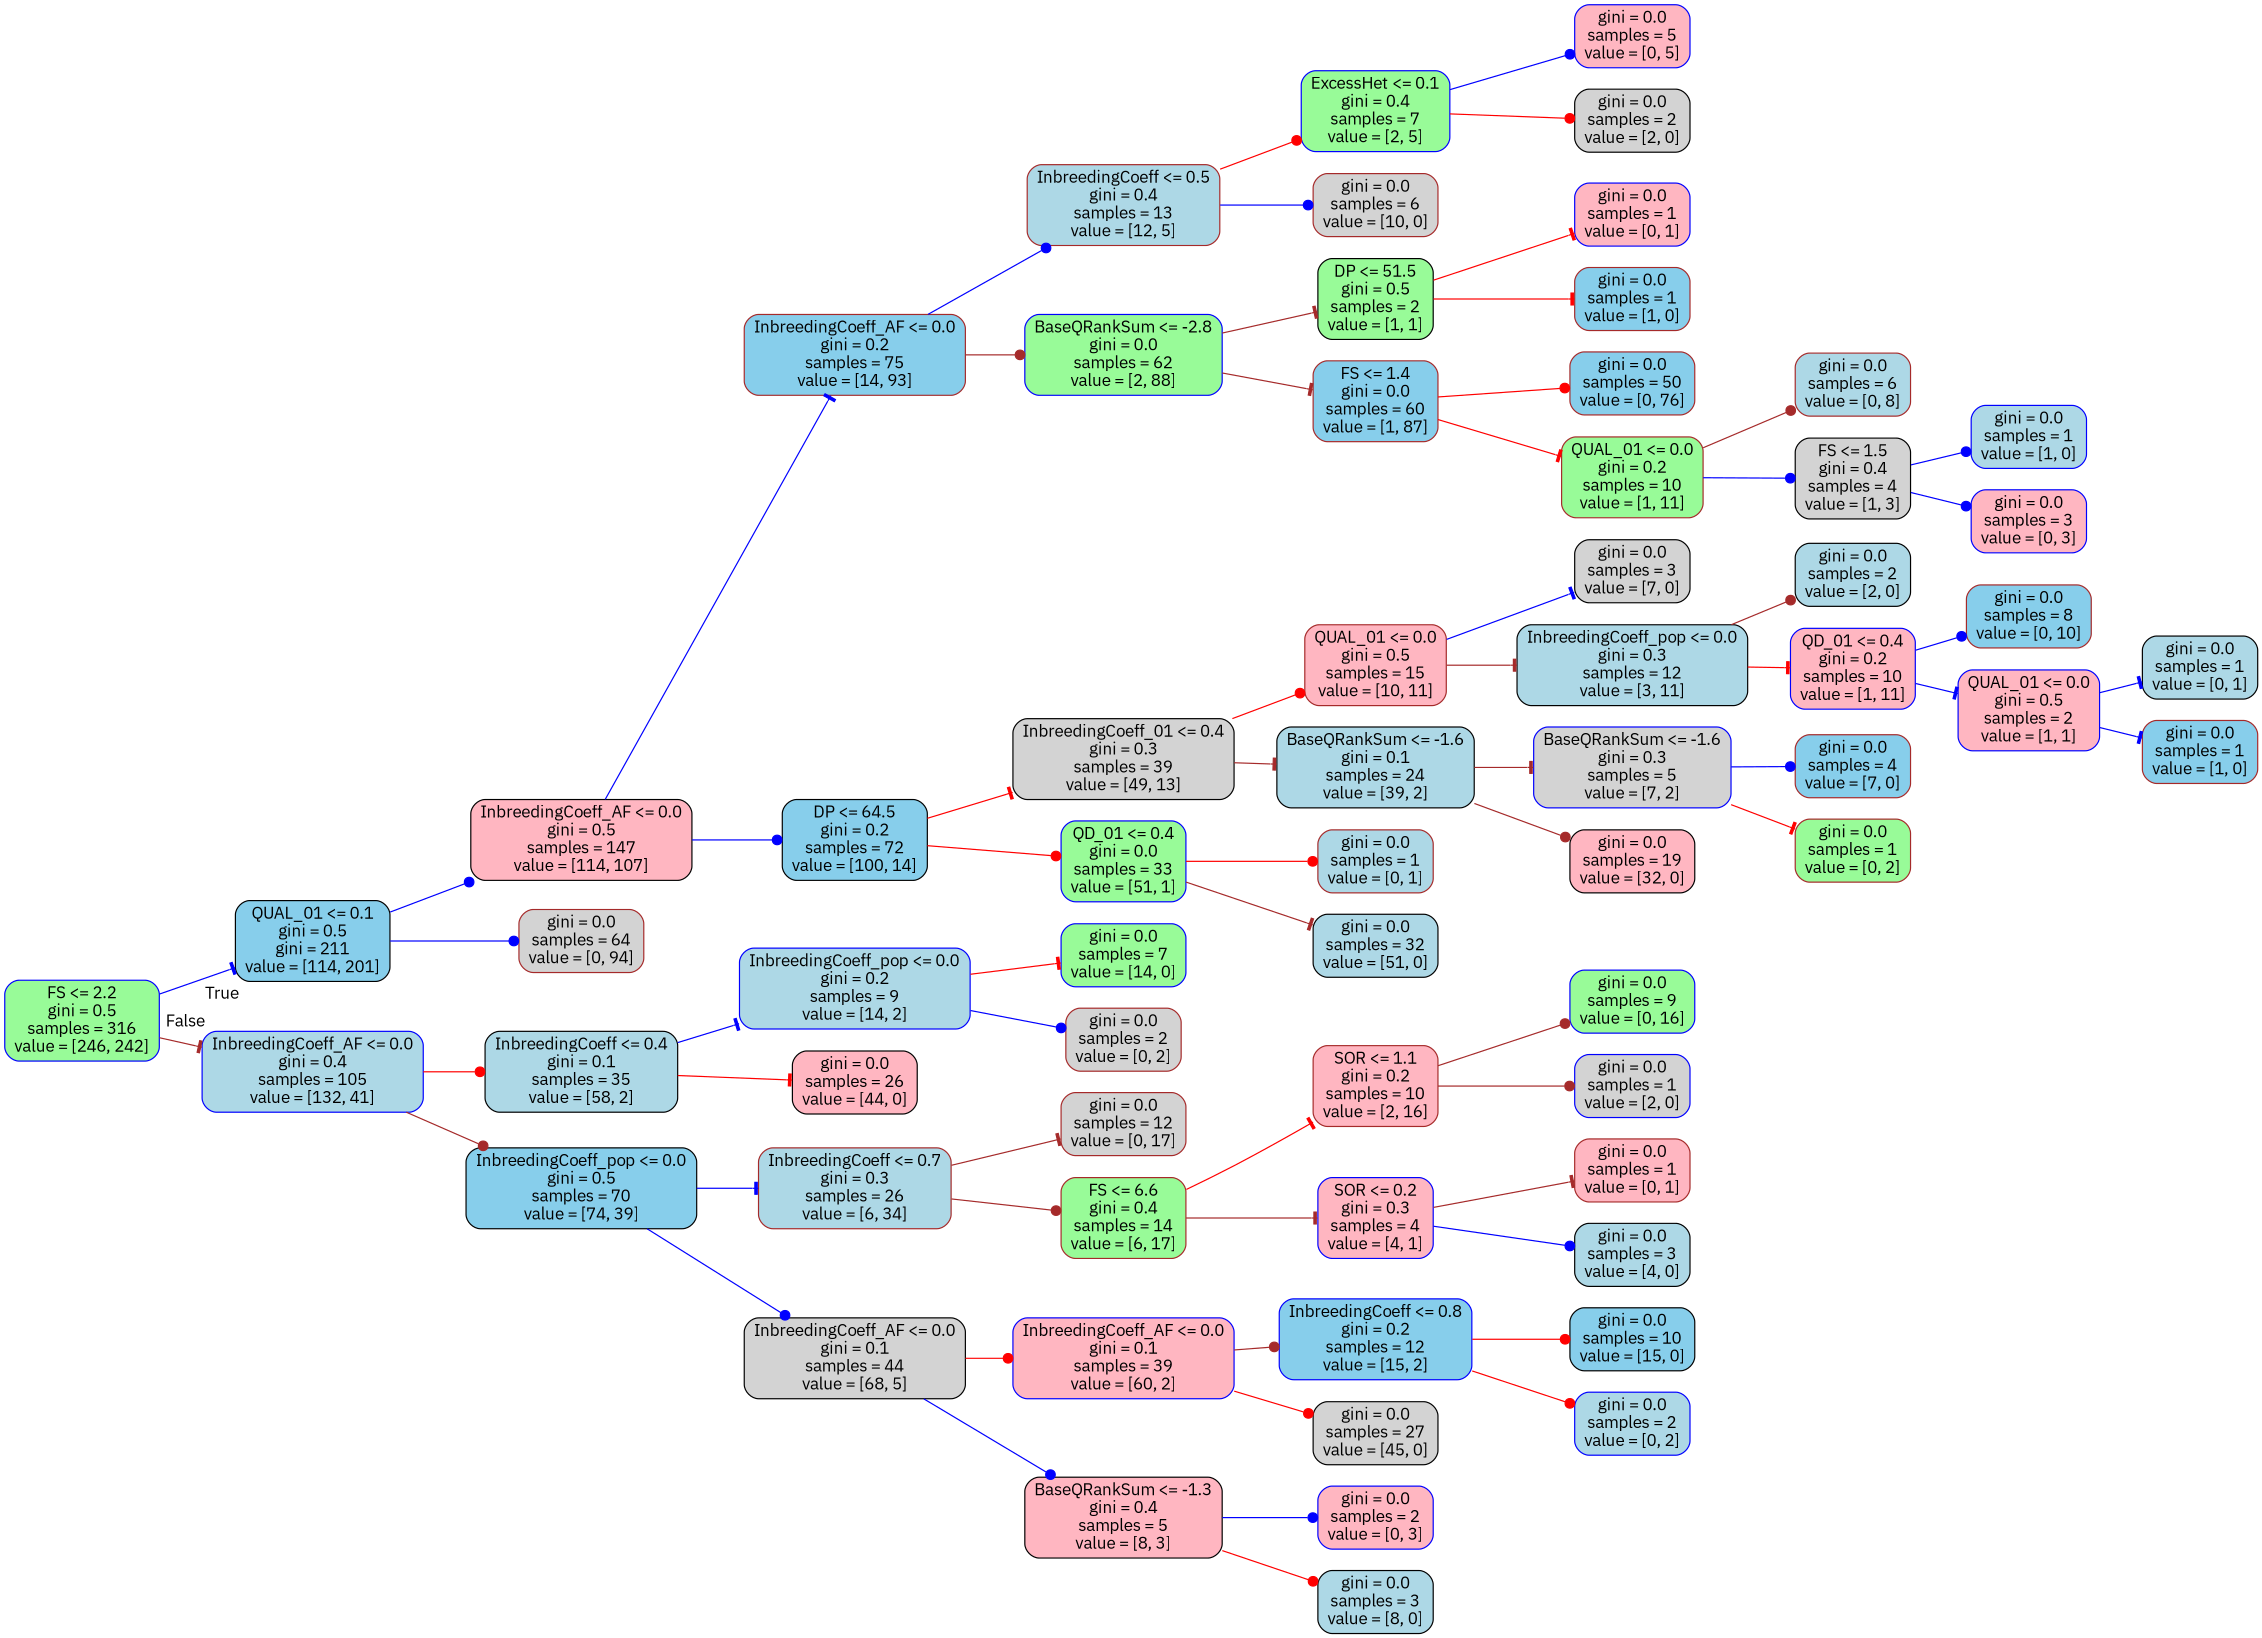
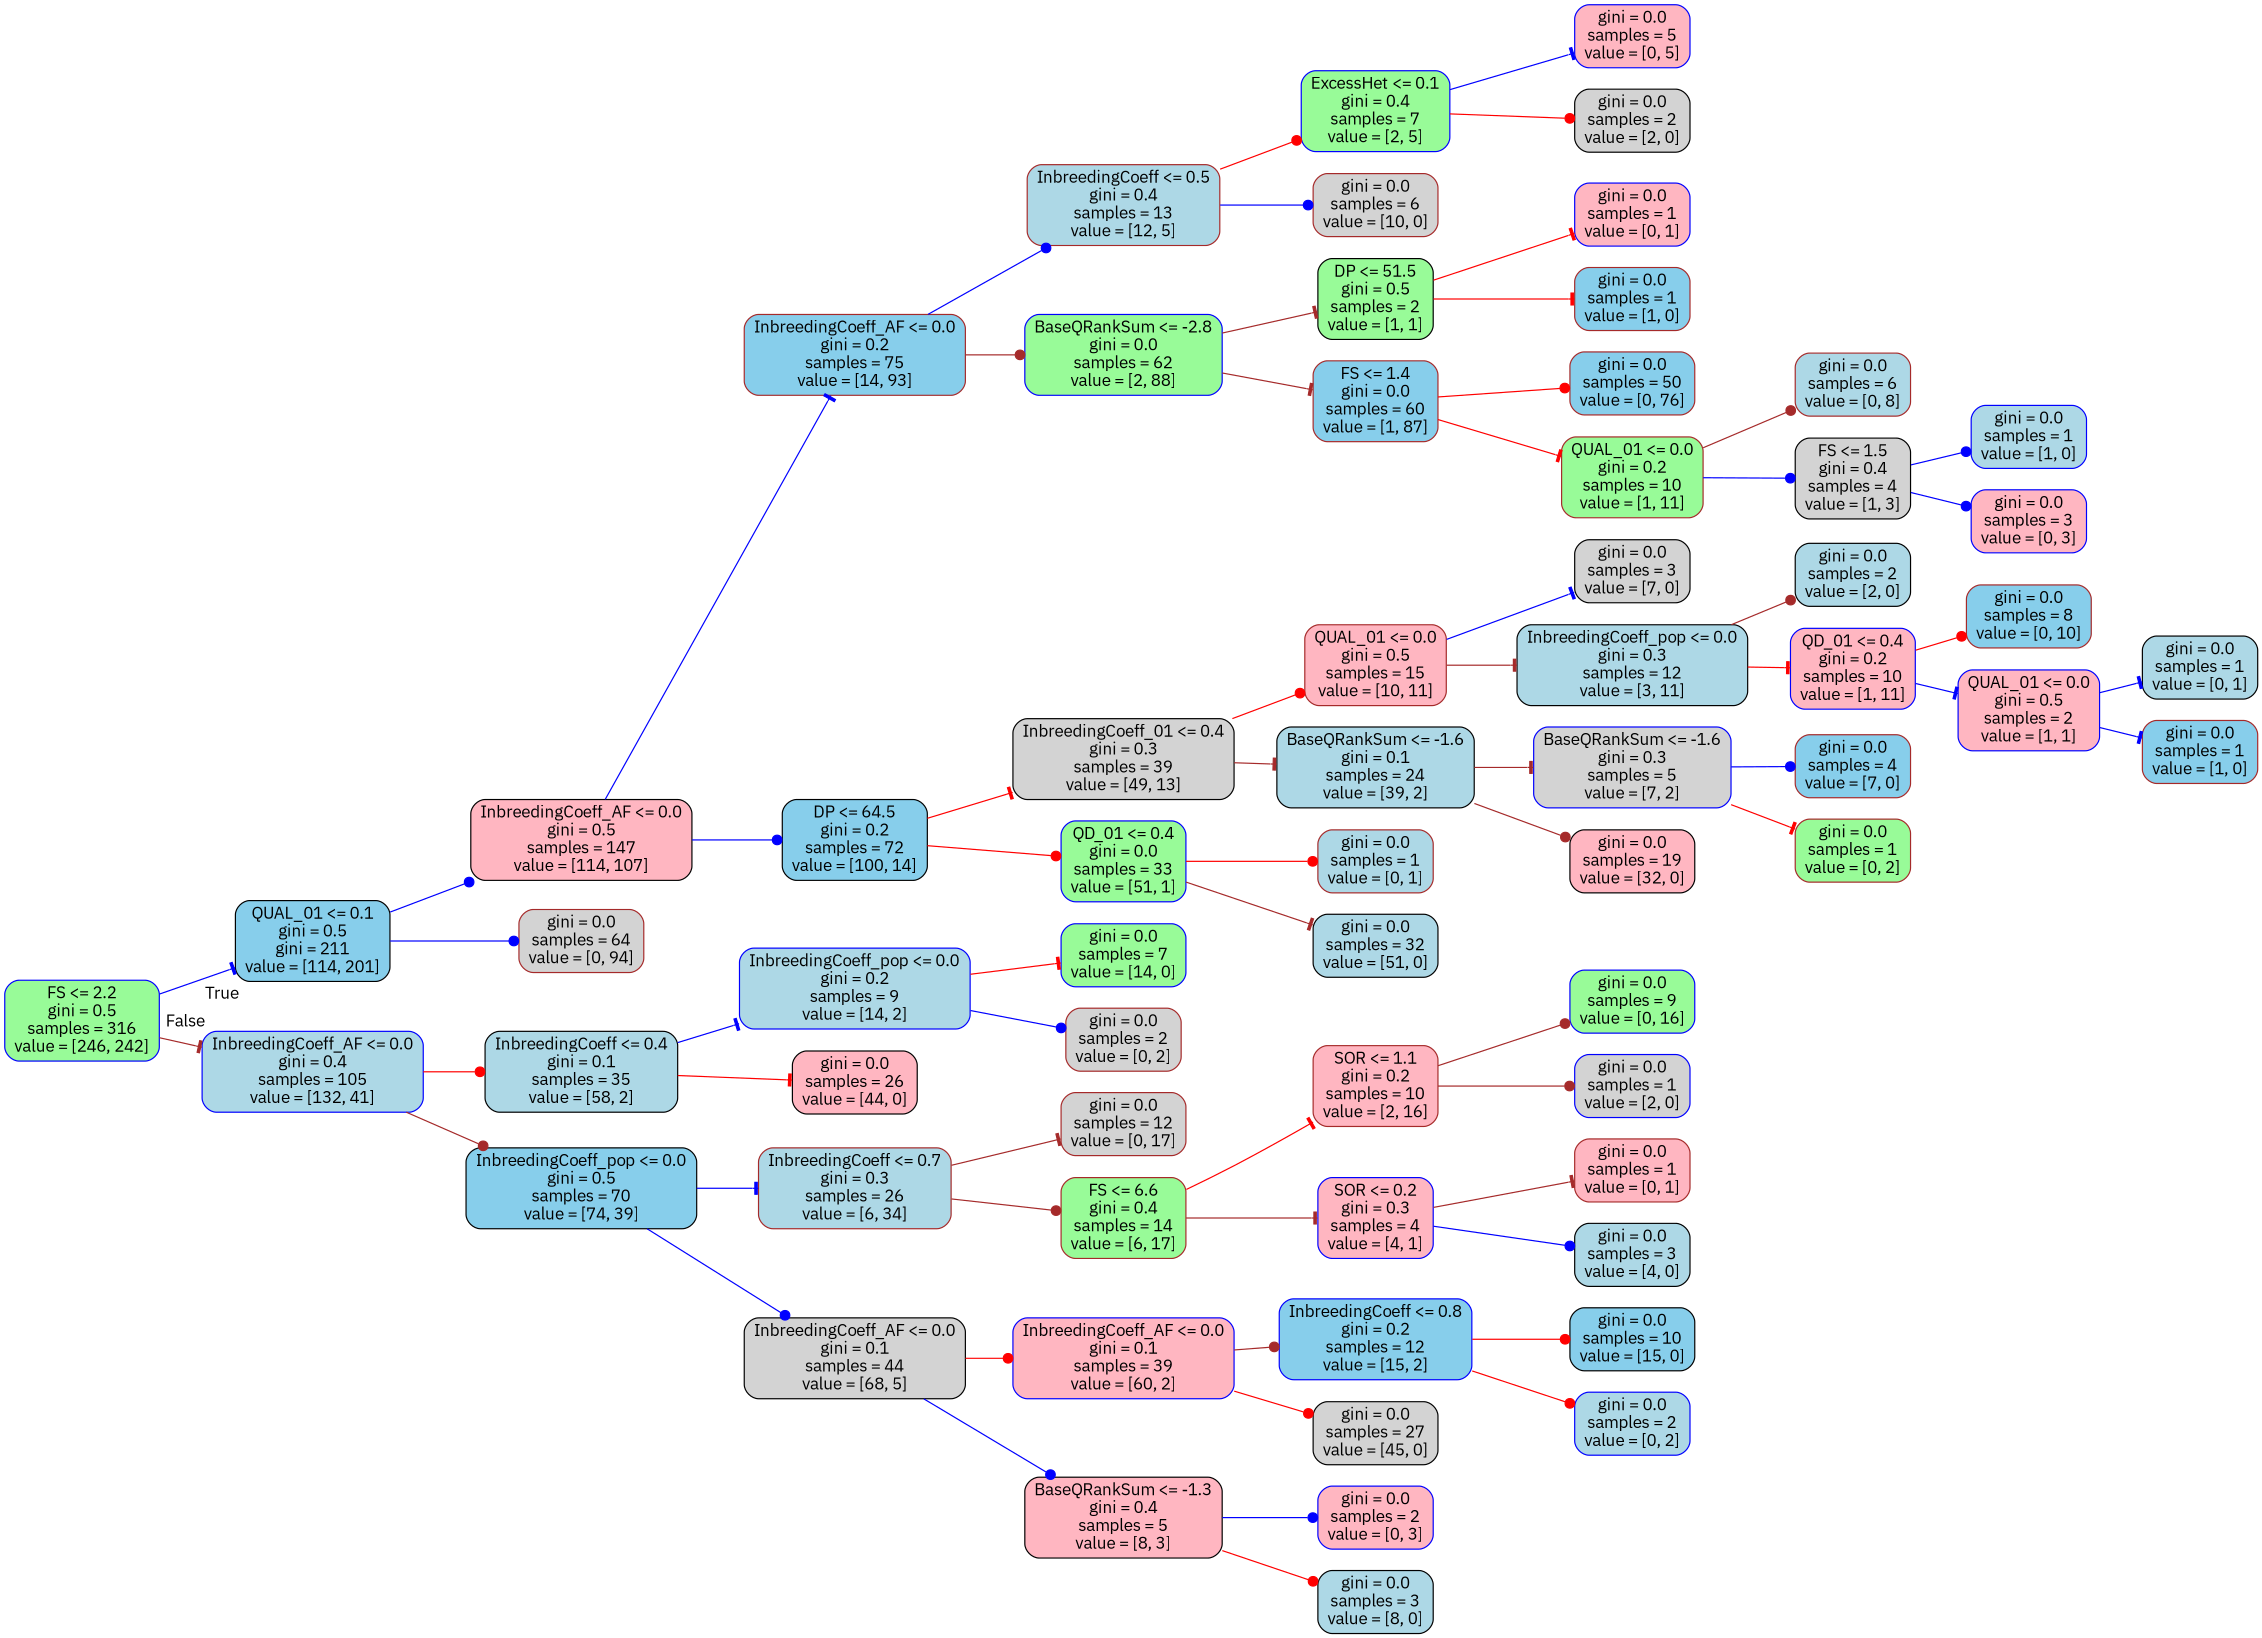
(1508, 73) -> (1509, 72)
(1936, 644) -> (1936, 644)
